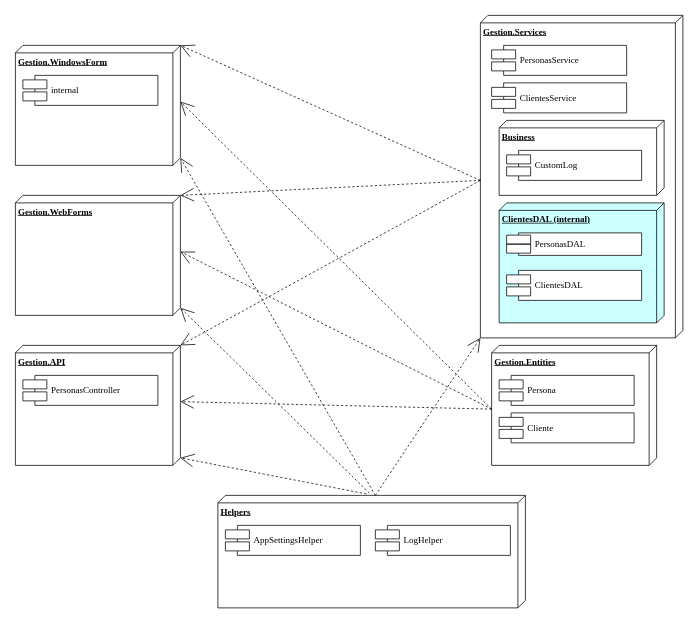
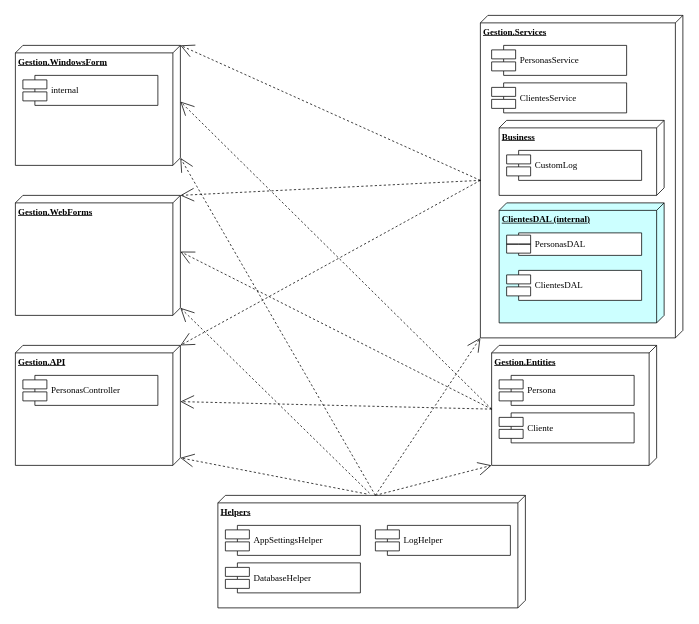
none -> (435, 480)
none -> (293, 578)
